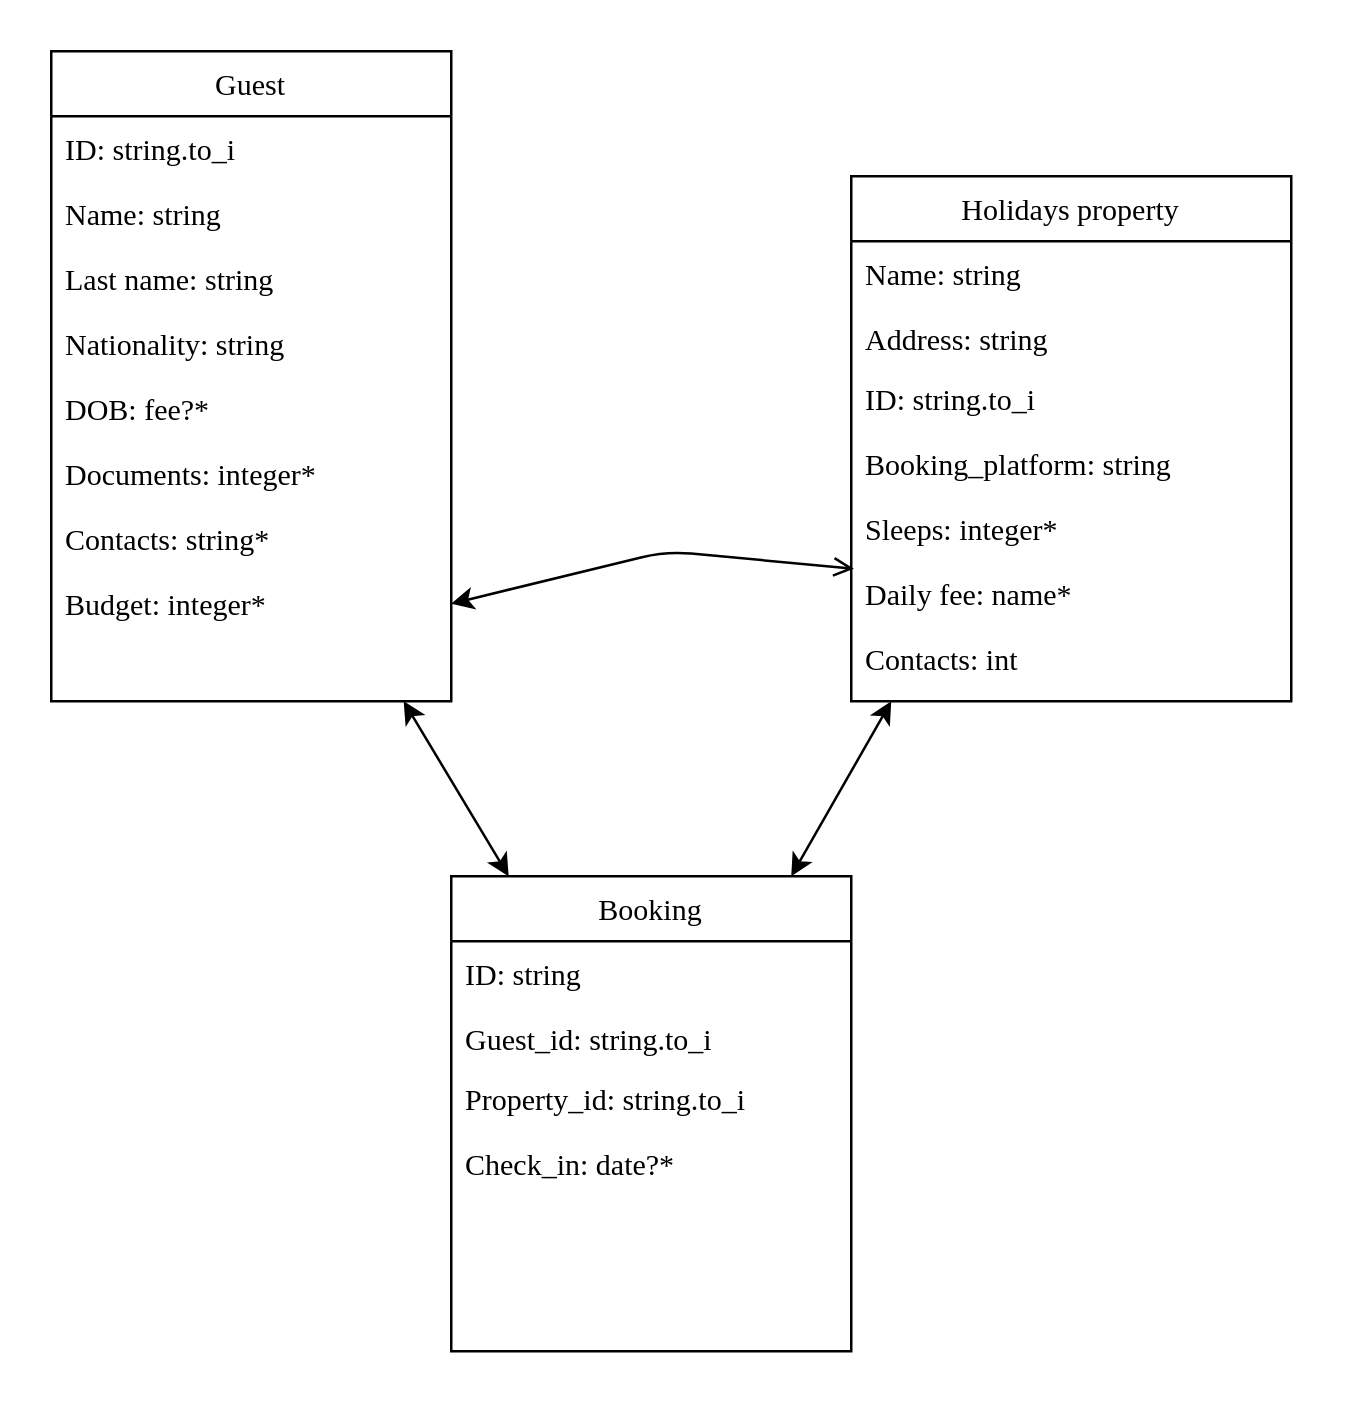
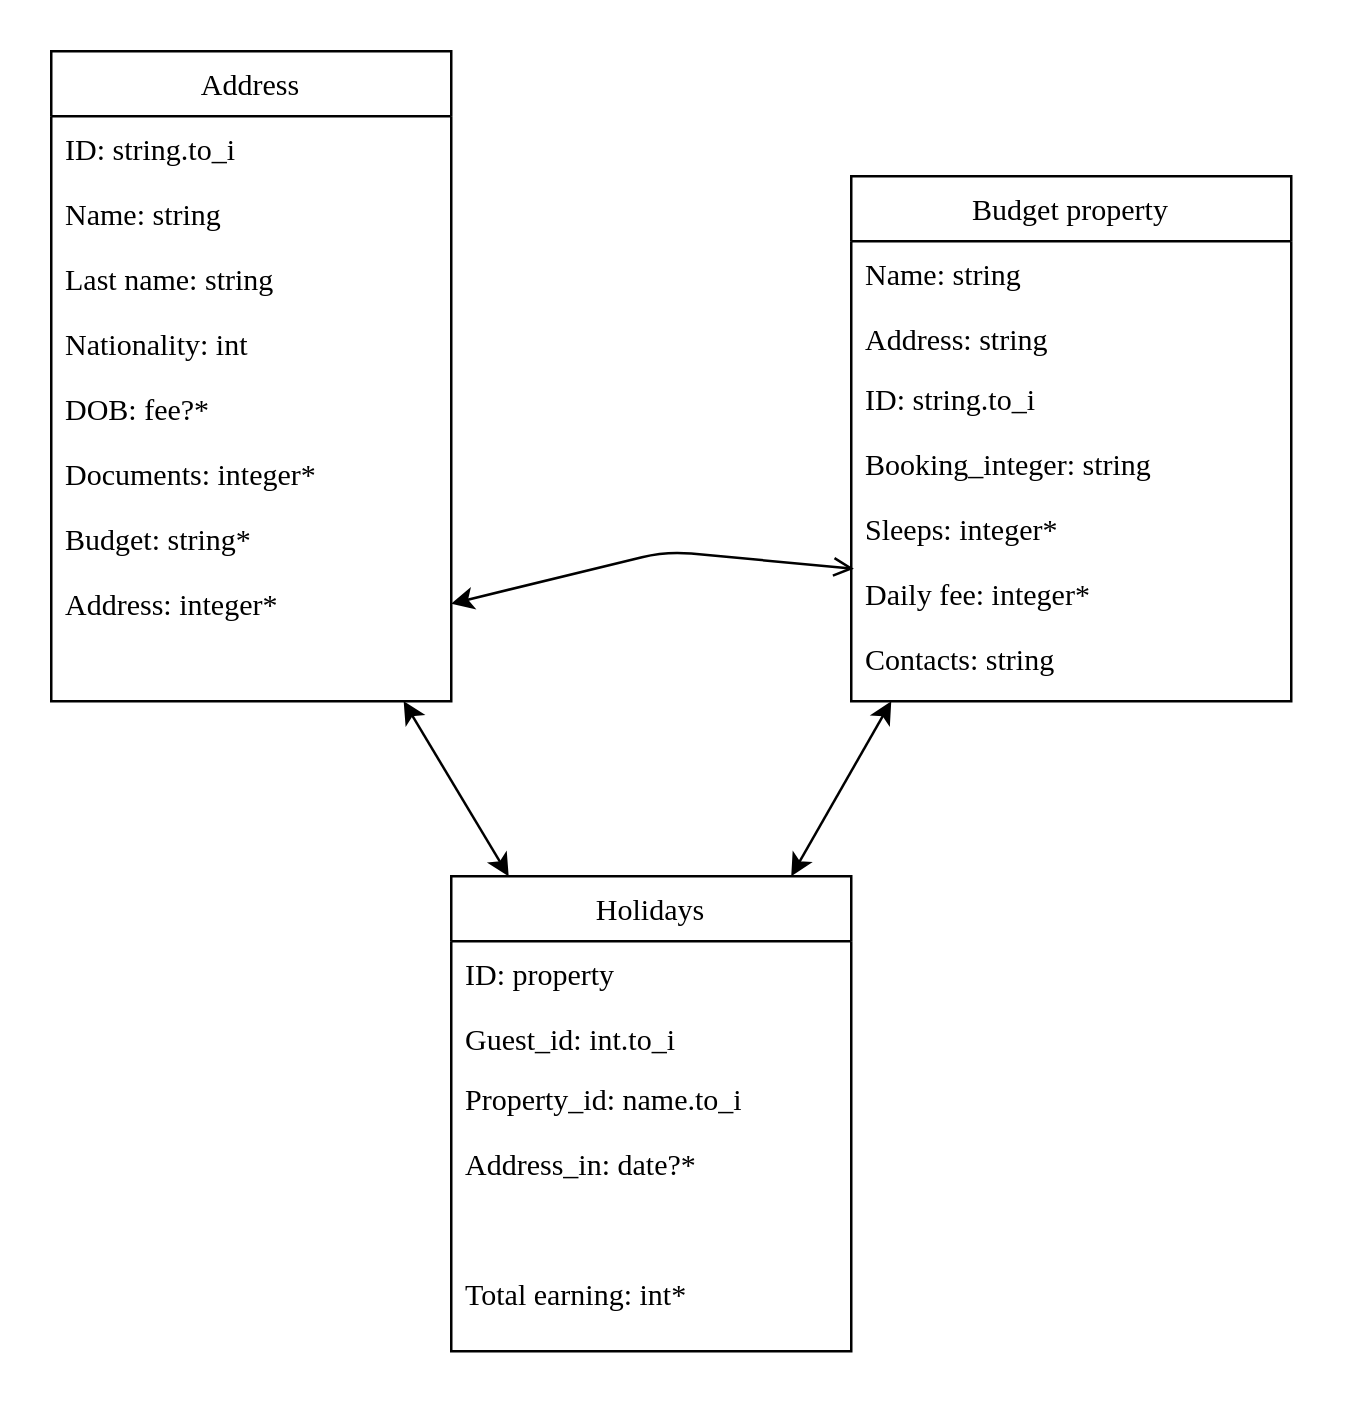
(250, 85) -> (250, 85)
(1070, 210) -> (1070, 210)
(201, 345) -> (176, 345)
(1047, 465) -> (1039, 465)
(196, 540) -> (179, 540)
(980, 595) -> (1001, 595)
(188, 605) -> (196, 605)
(963, 660) -> (988, 660)
(650, 910) -> (650, 910)
(537, 975) -> (558, 975)
(618, 1040) -> (593, 1040)
(643, 1100) -> (630, 1100)
(588, 1165) -> (605, 1165)
none -> (651, 1294)
